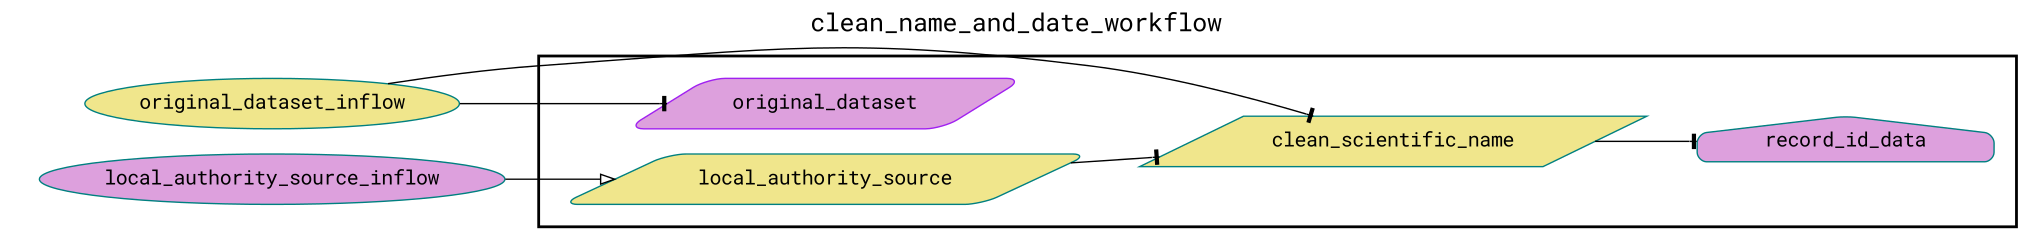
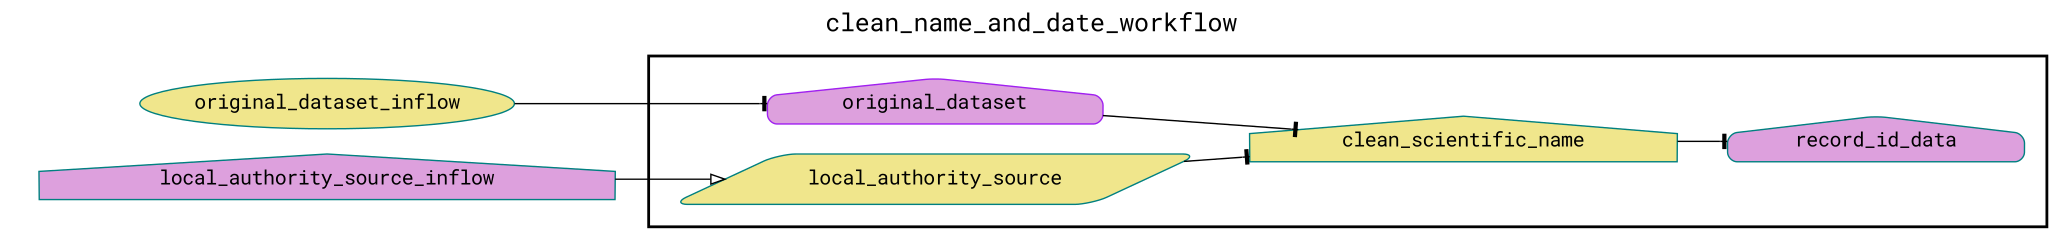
(850, 48) -> (1197, 122)
(825, 104) -> (935, 104)
(1393, 141) -> (1463, 141)
(272, 179) -> (327, 179)
